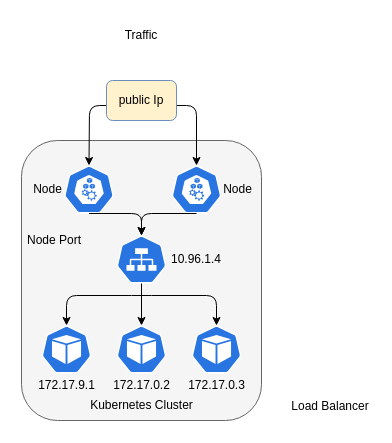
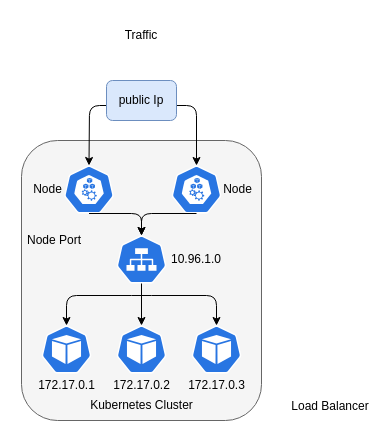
(142, 101) -> (142, 101)
(197, 260) -> (197, 260)
(67, 386) -> (67, 386)
